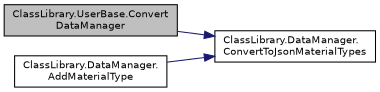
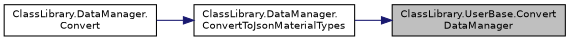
(191, 33) -> (368, 20)
(91, 71) -> (80, 20)
